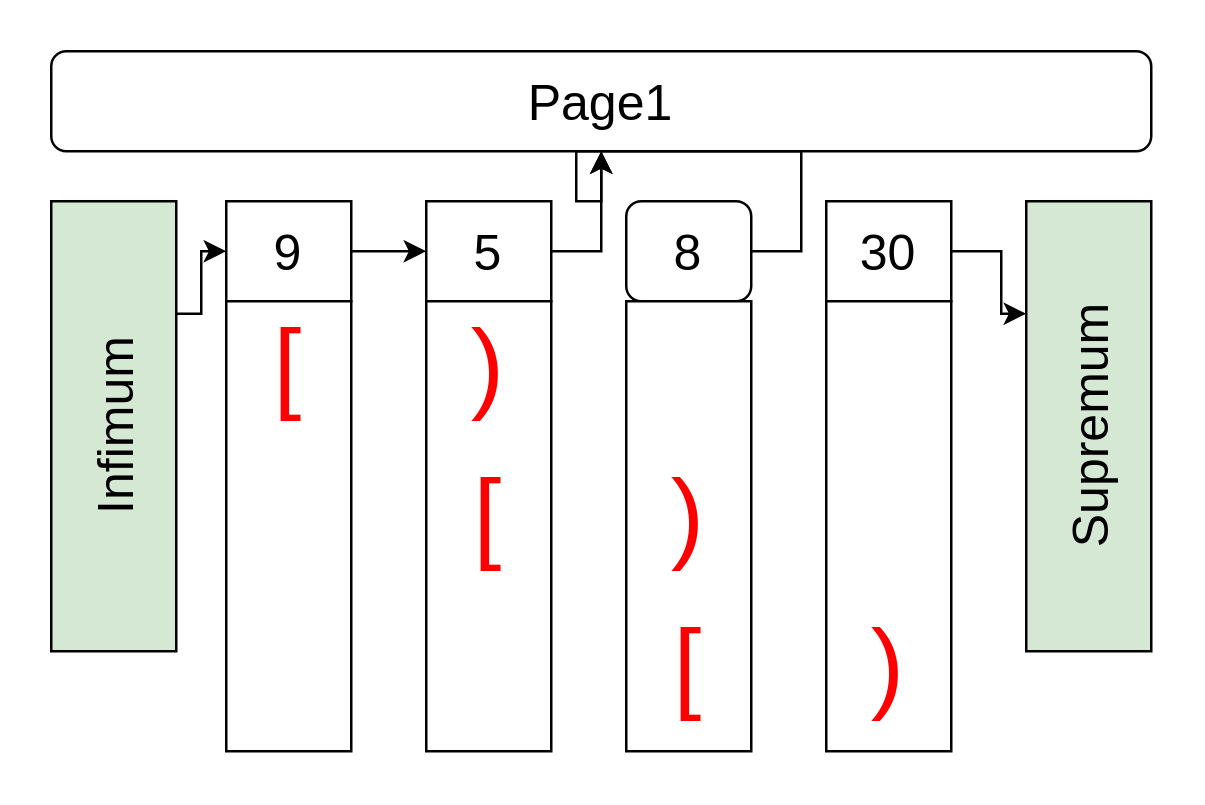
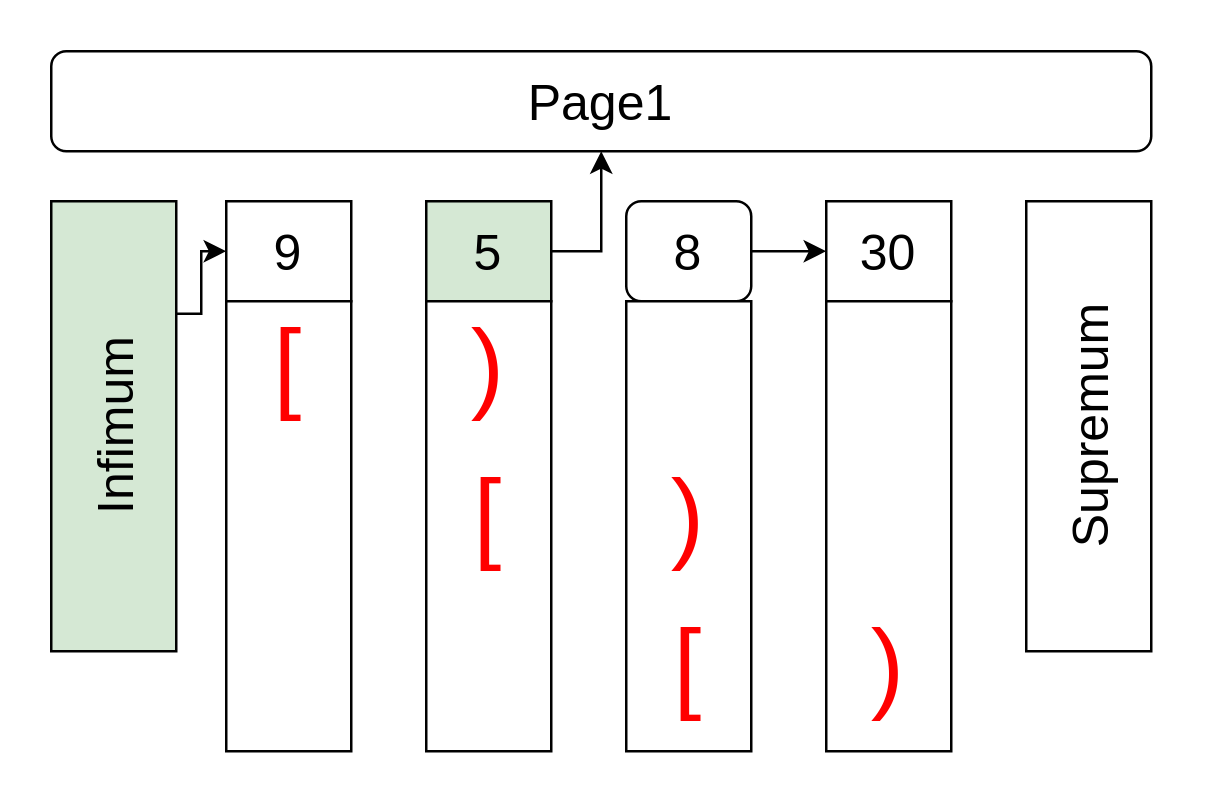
(801, 201) -> (804, 251)
(380, 251) -> none
(489, 251) -> (489, 251)
(1001, 261) -> none
(1089, 426) -> (1089, 426)
